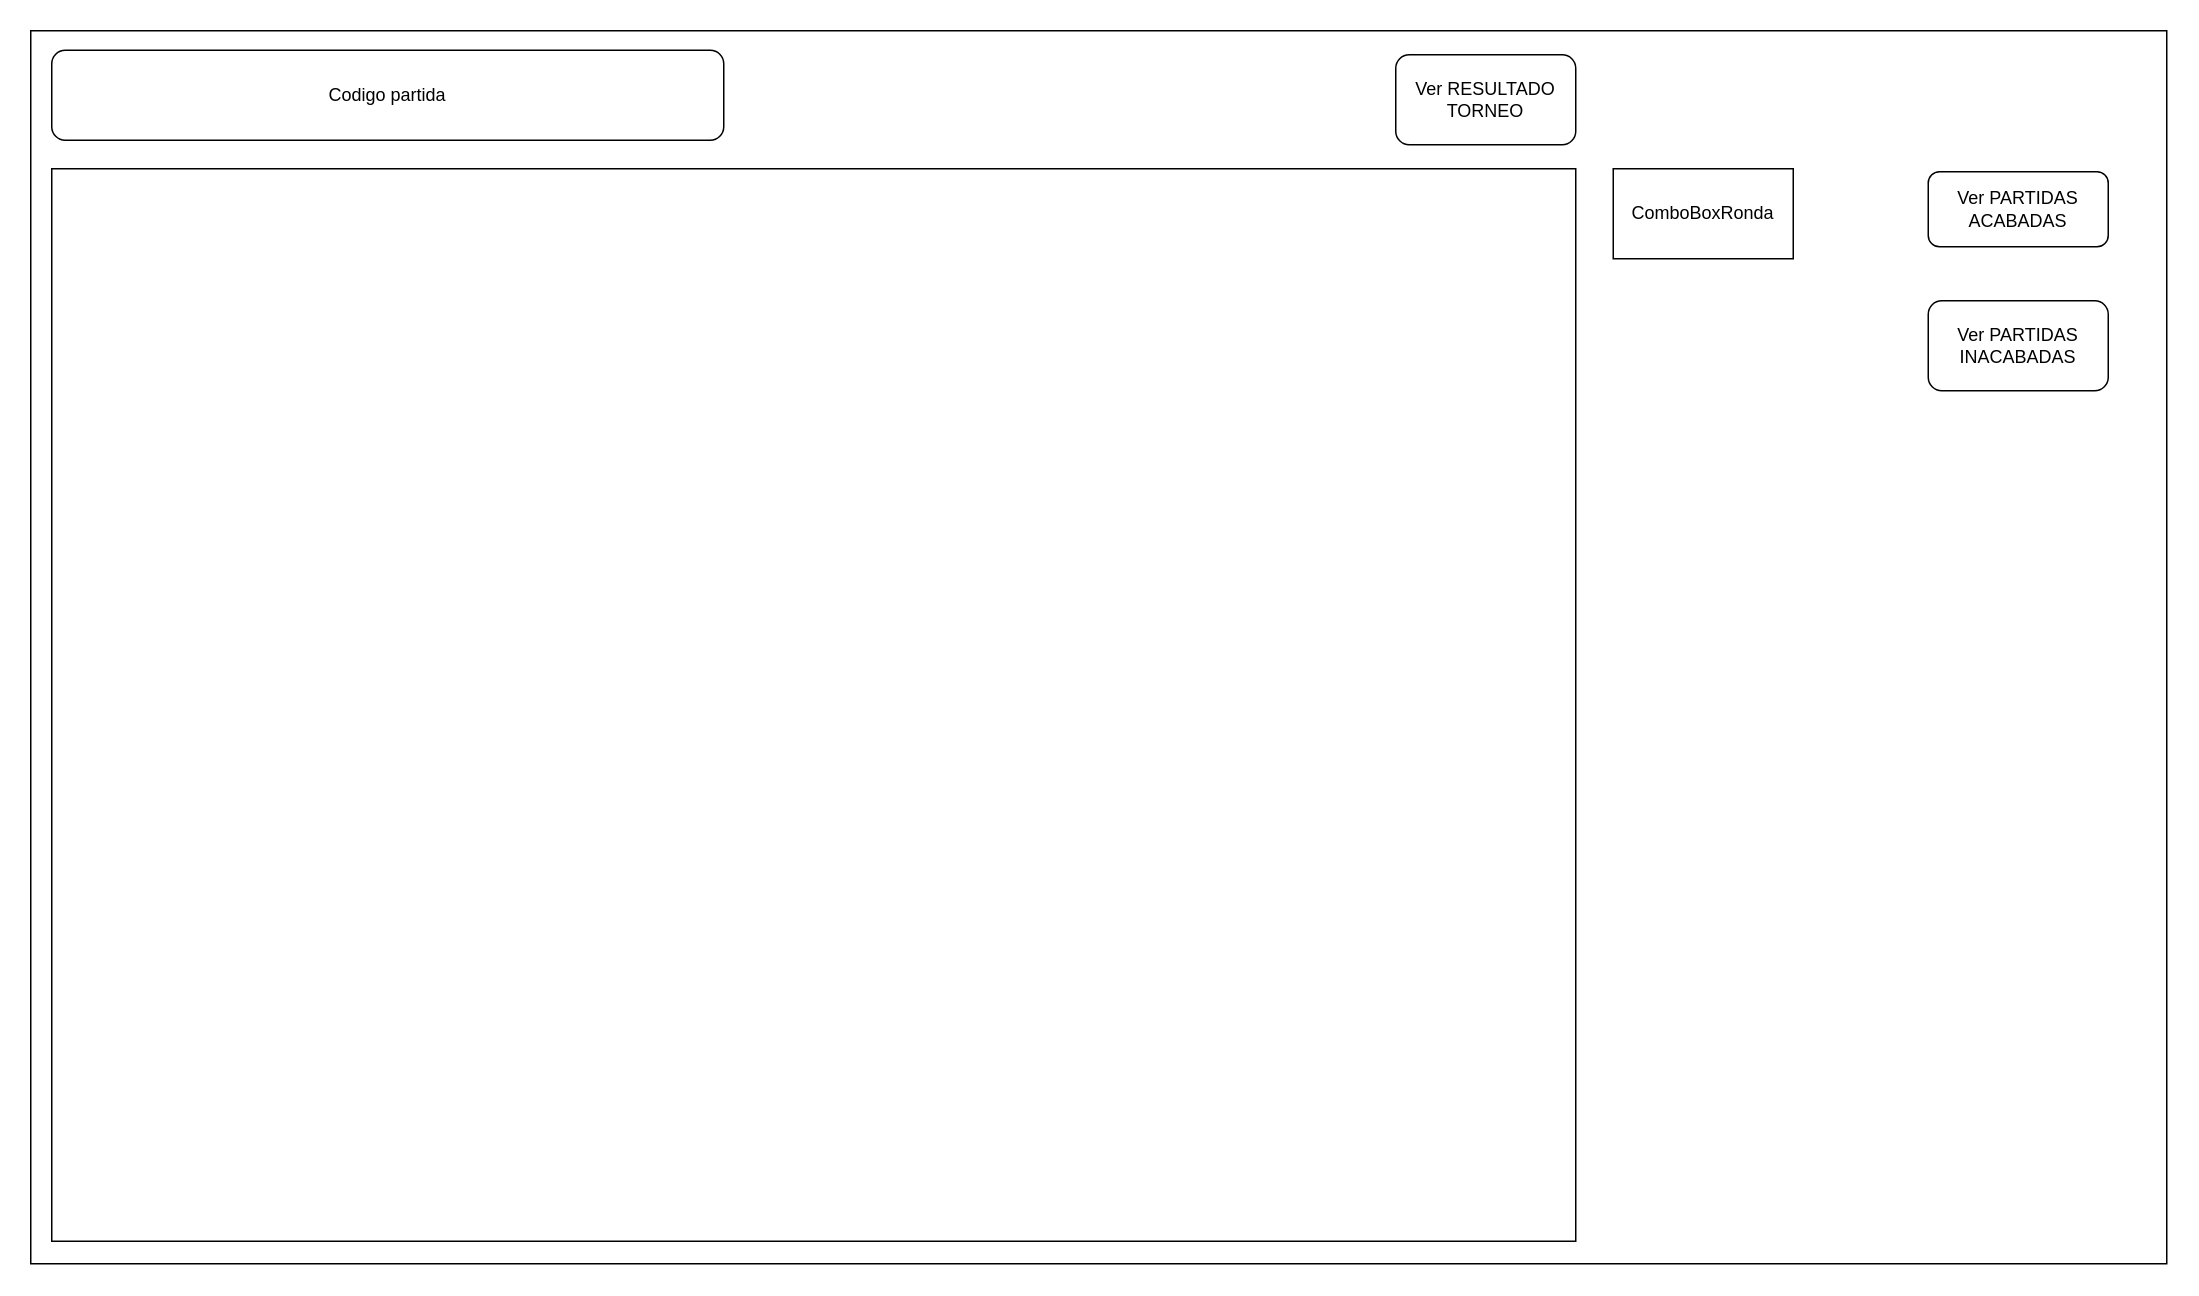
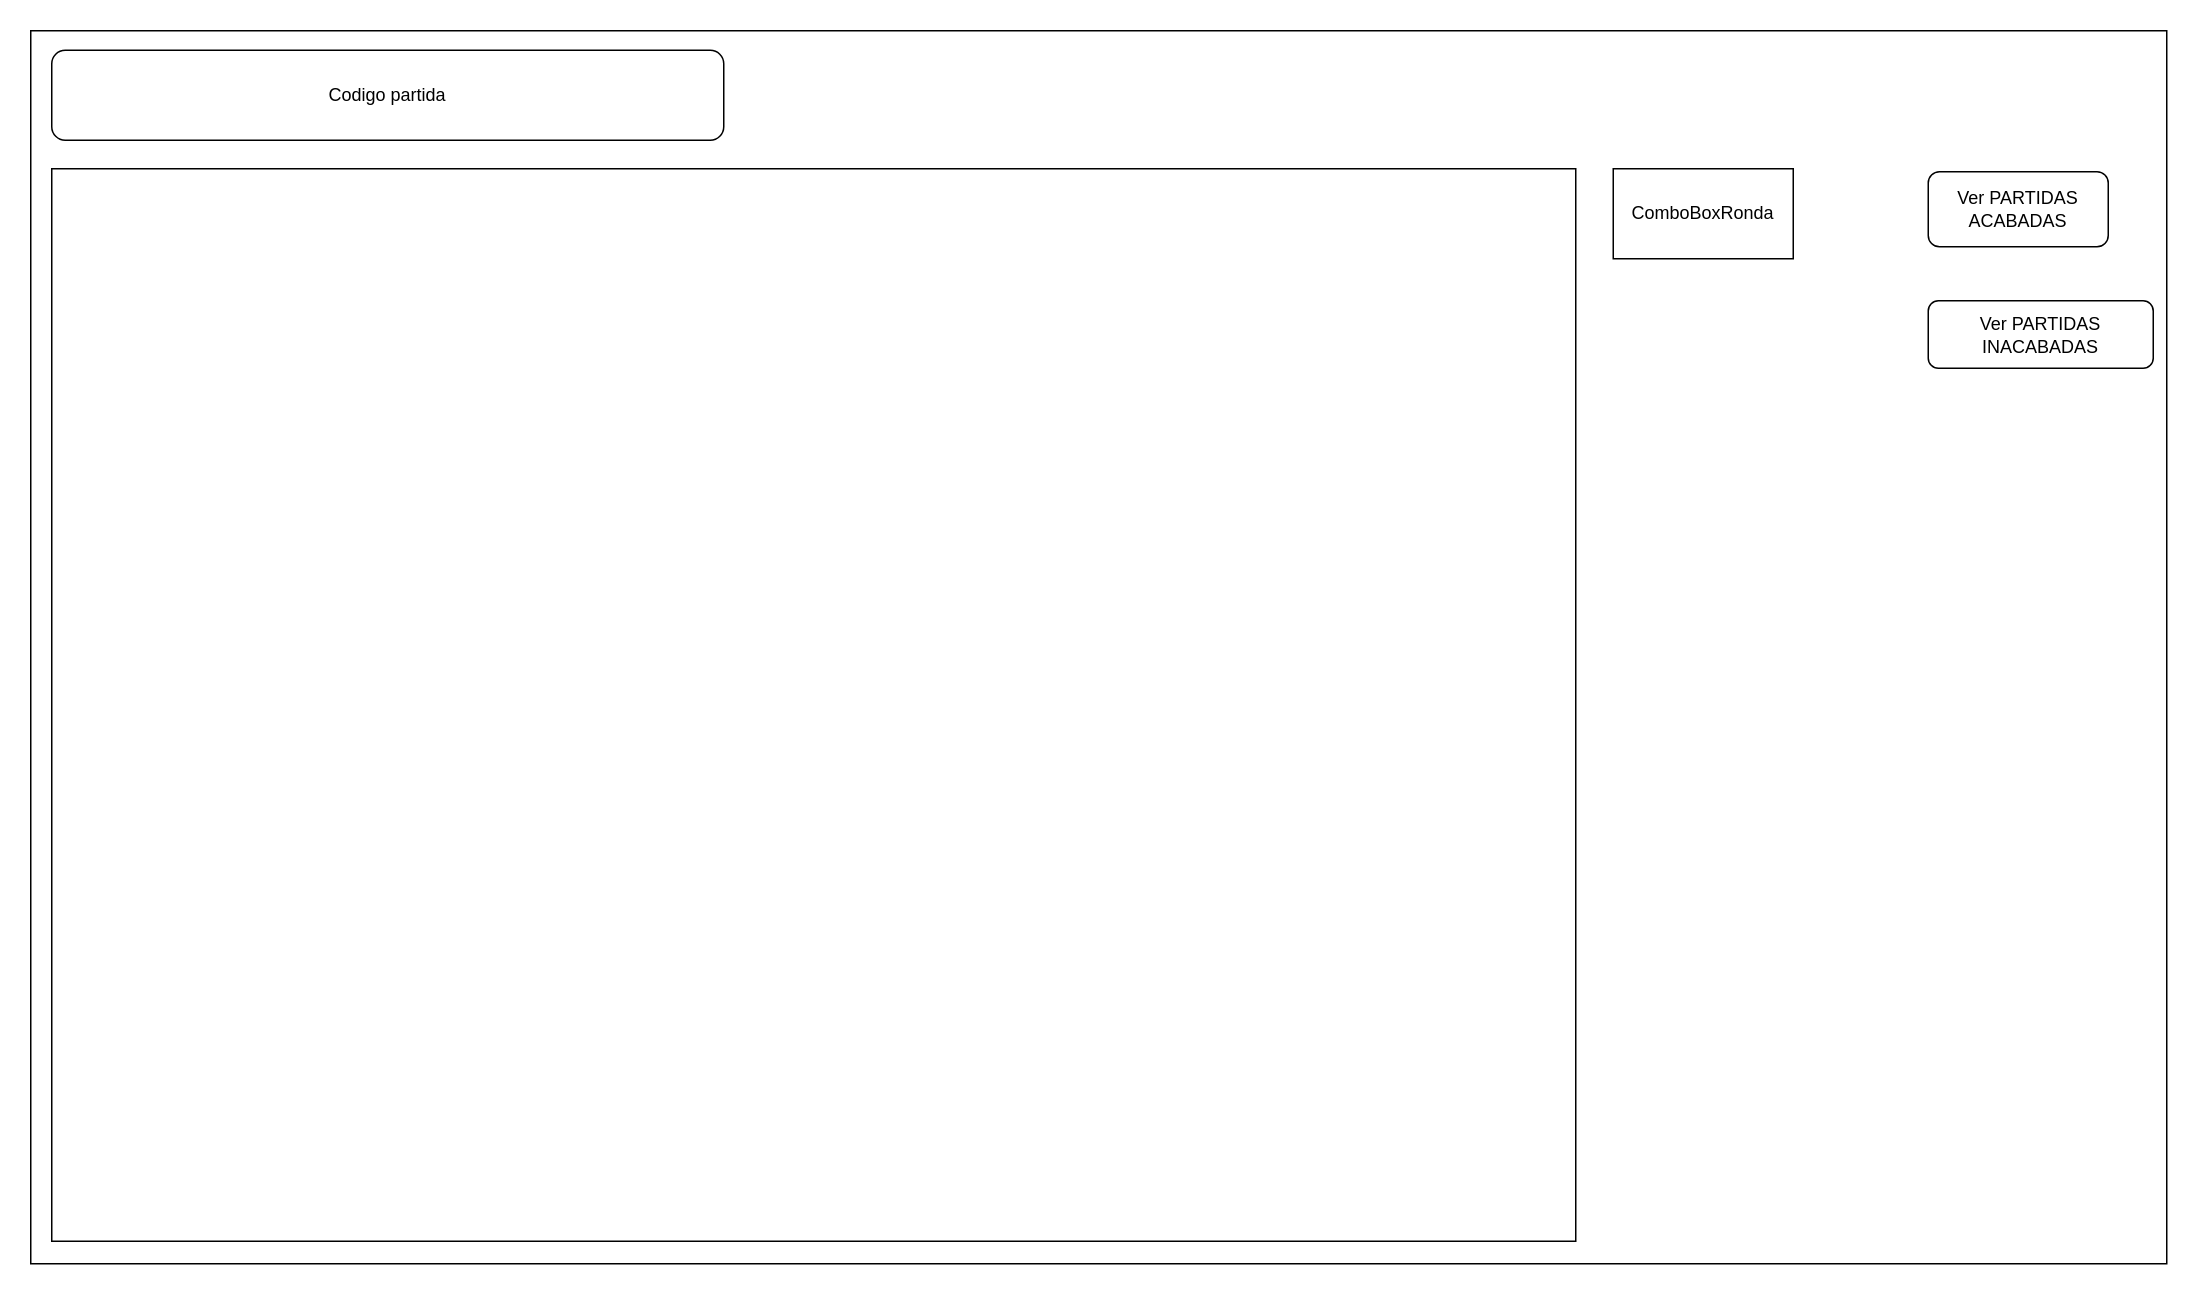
(1486, 100) -> none
(2018, 346) -> (2041, 335)
